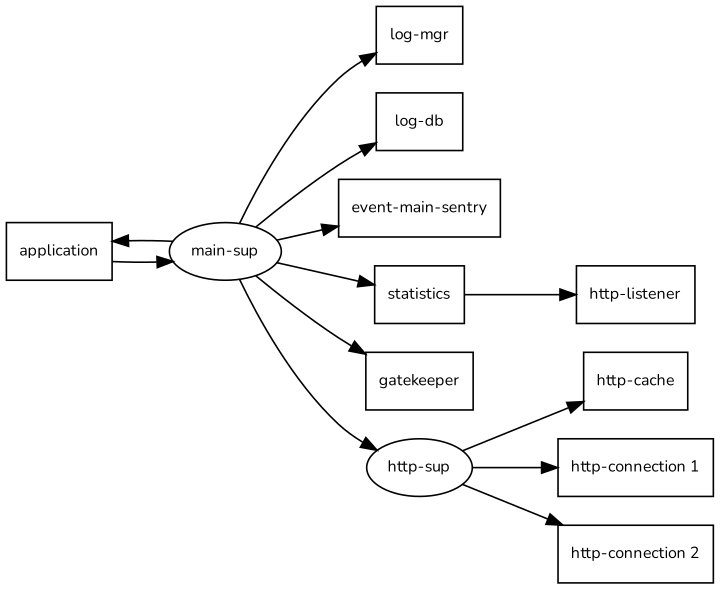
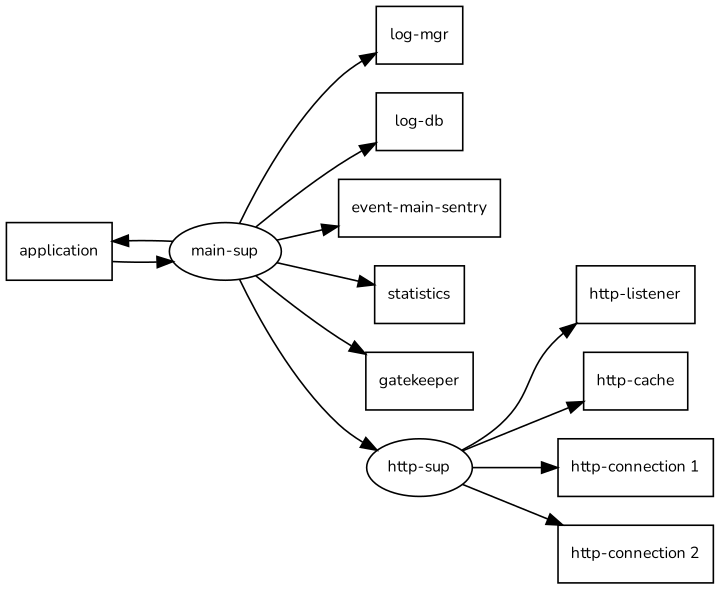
(512, 295) -> (521, 399)
